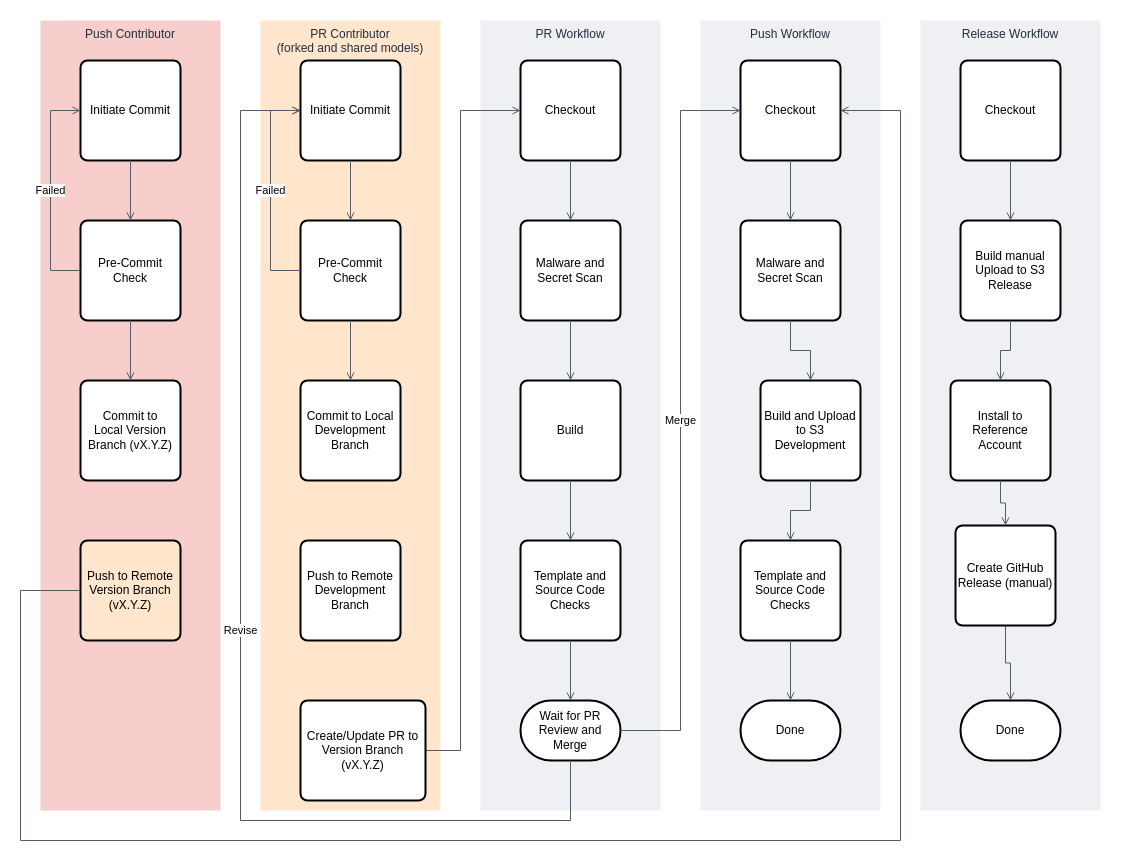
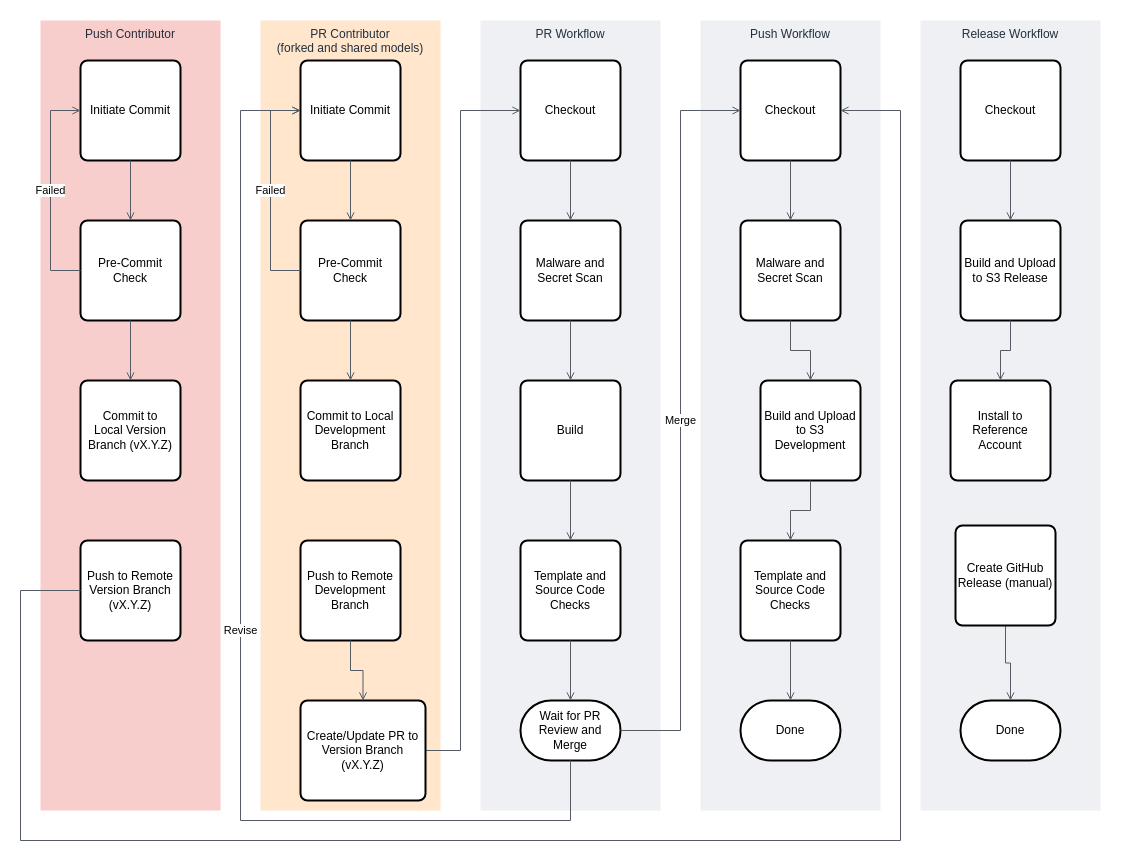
(1011, 271) -> (1011, 271)
(1002, 503) -> none
(131, 591) -> (131, 591)
none -> (355, 671)
